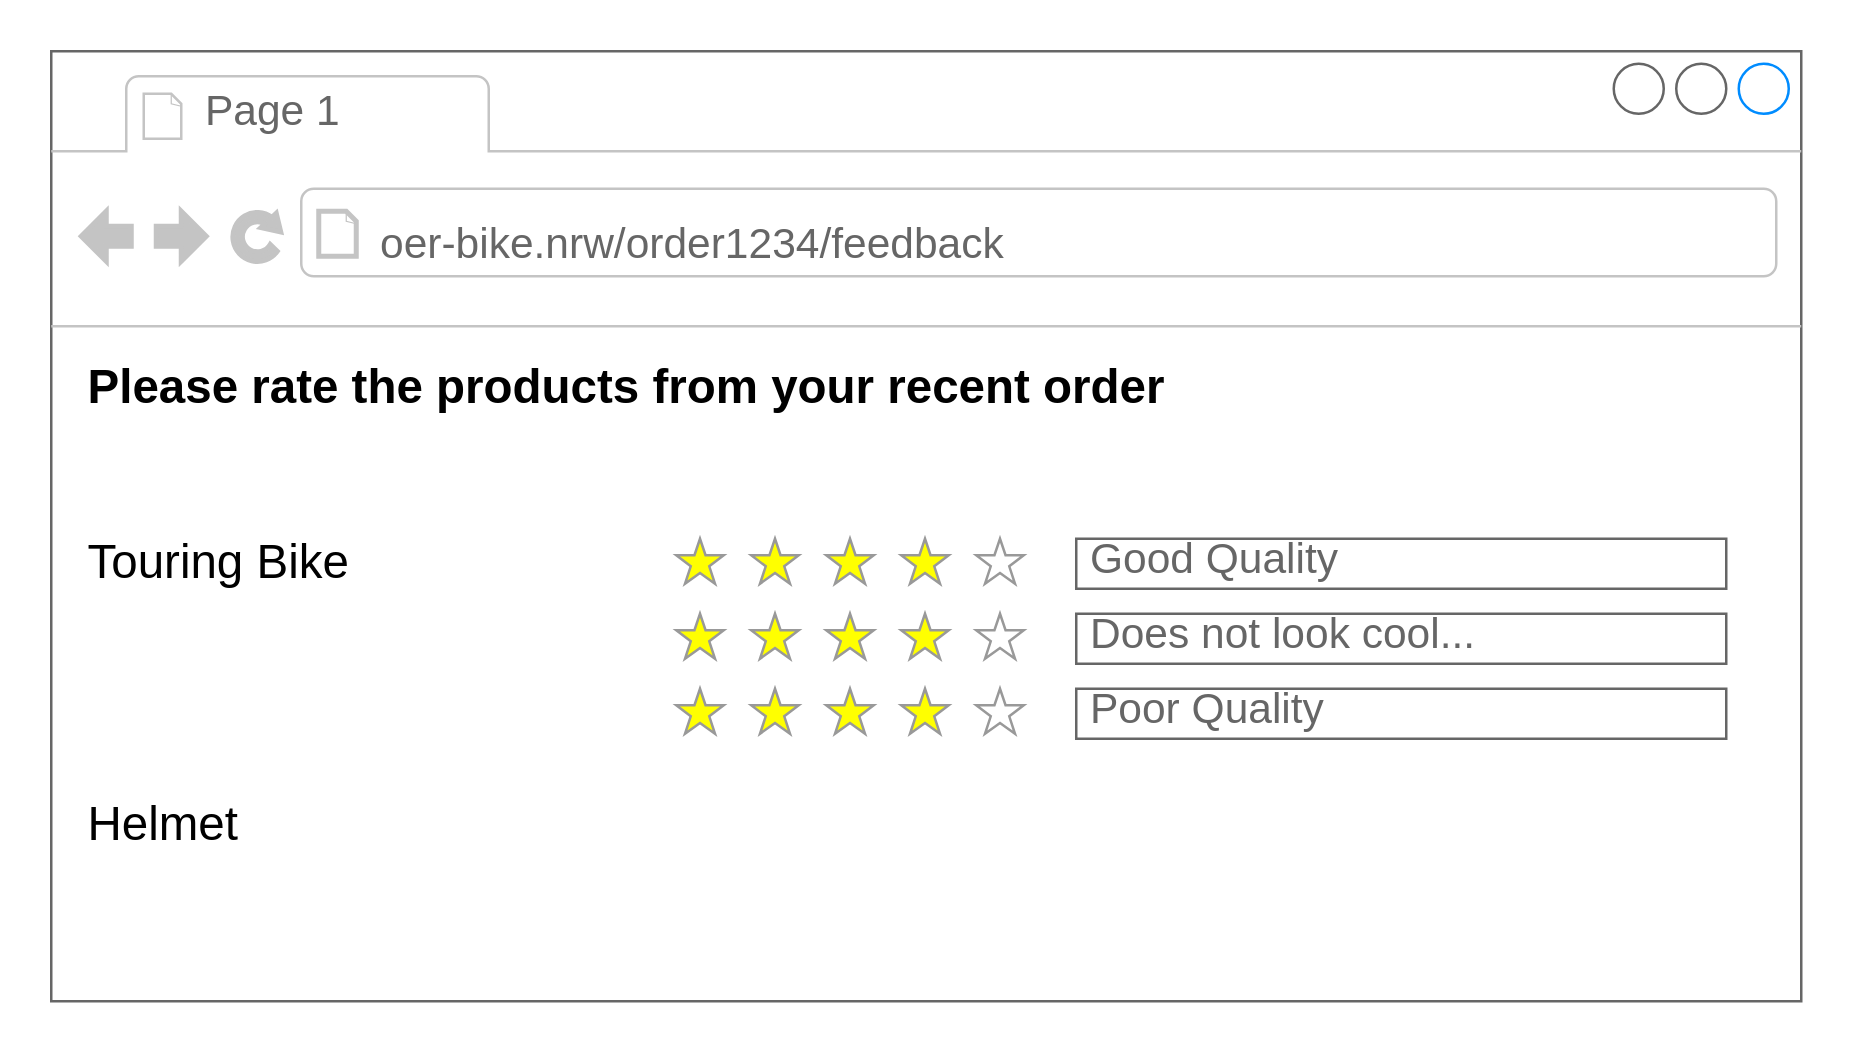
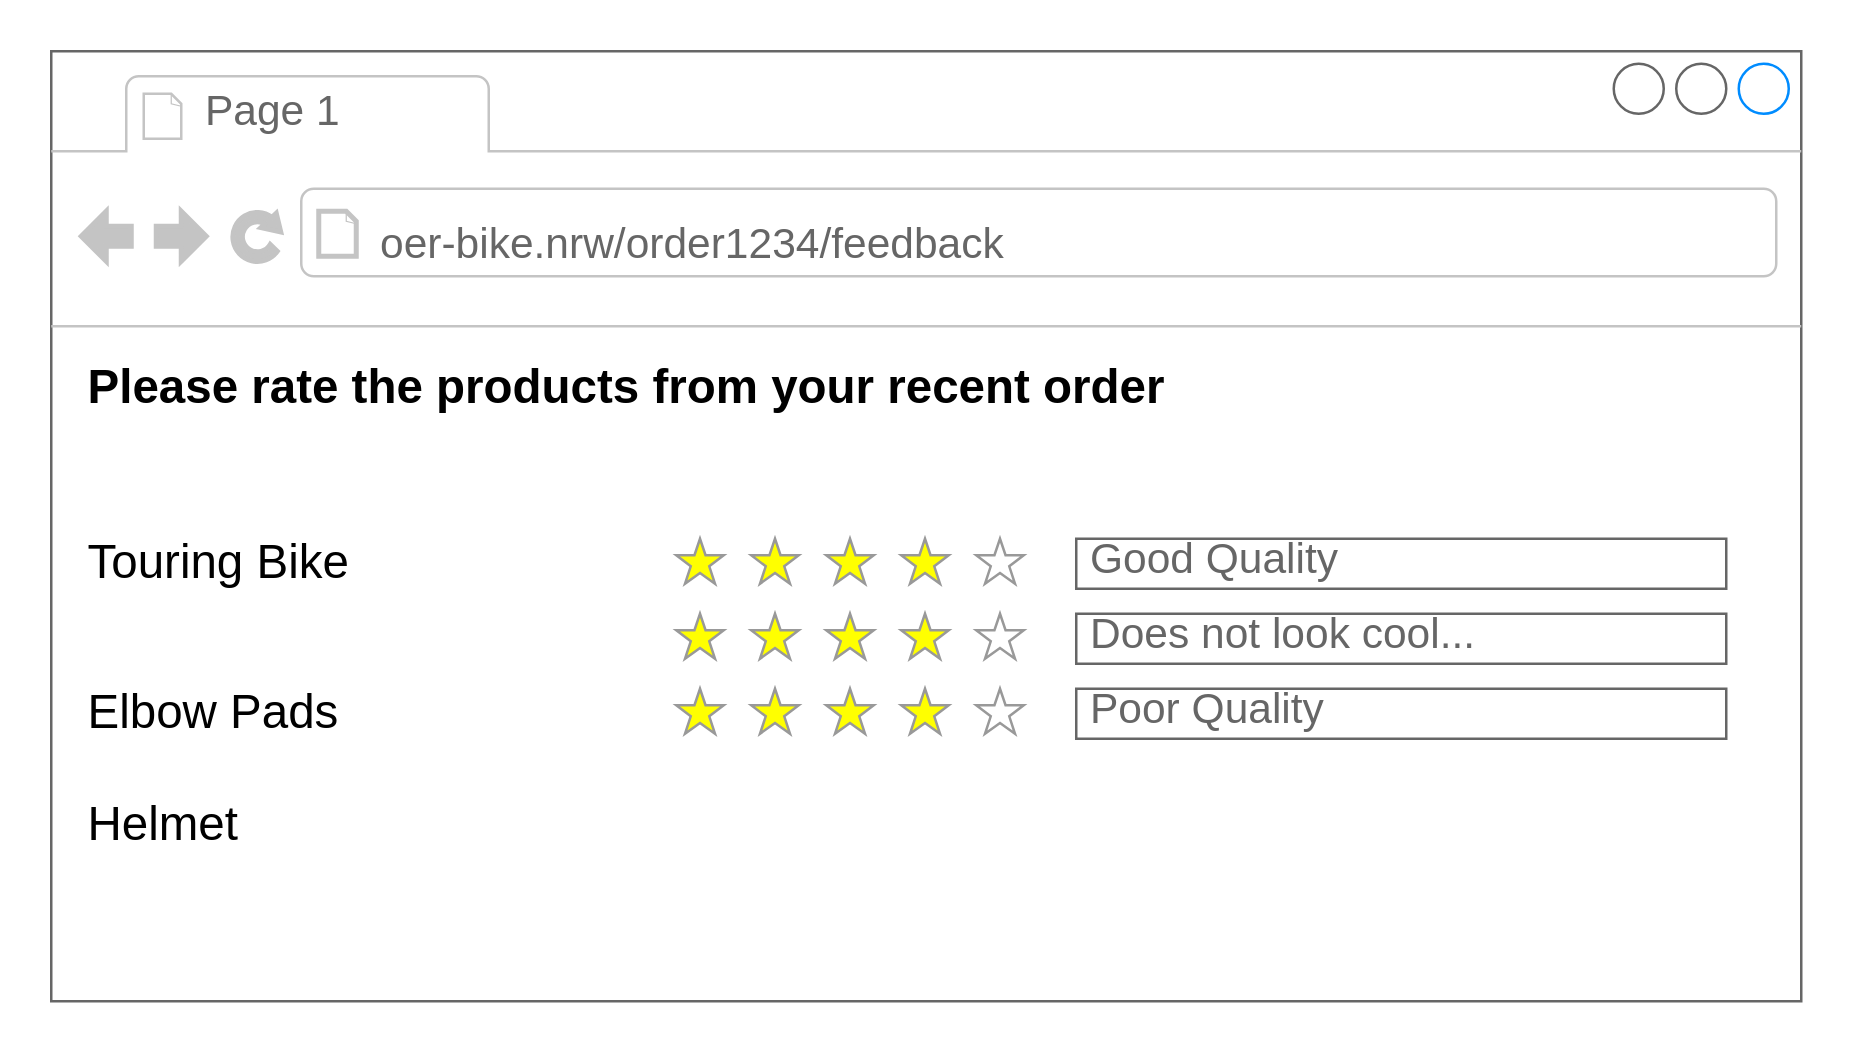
none -> (259, 714)
